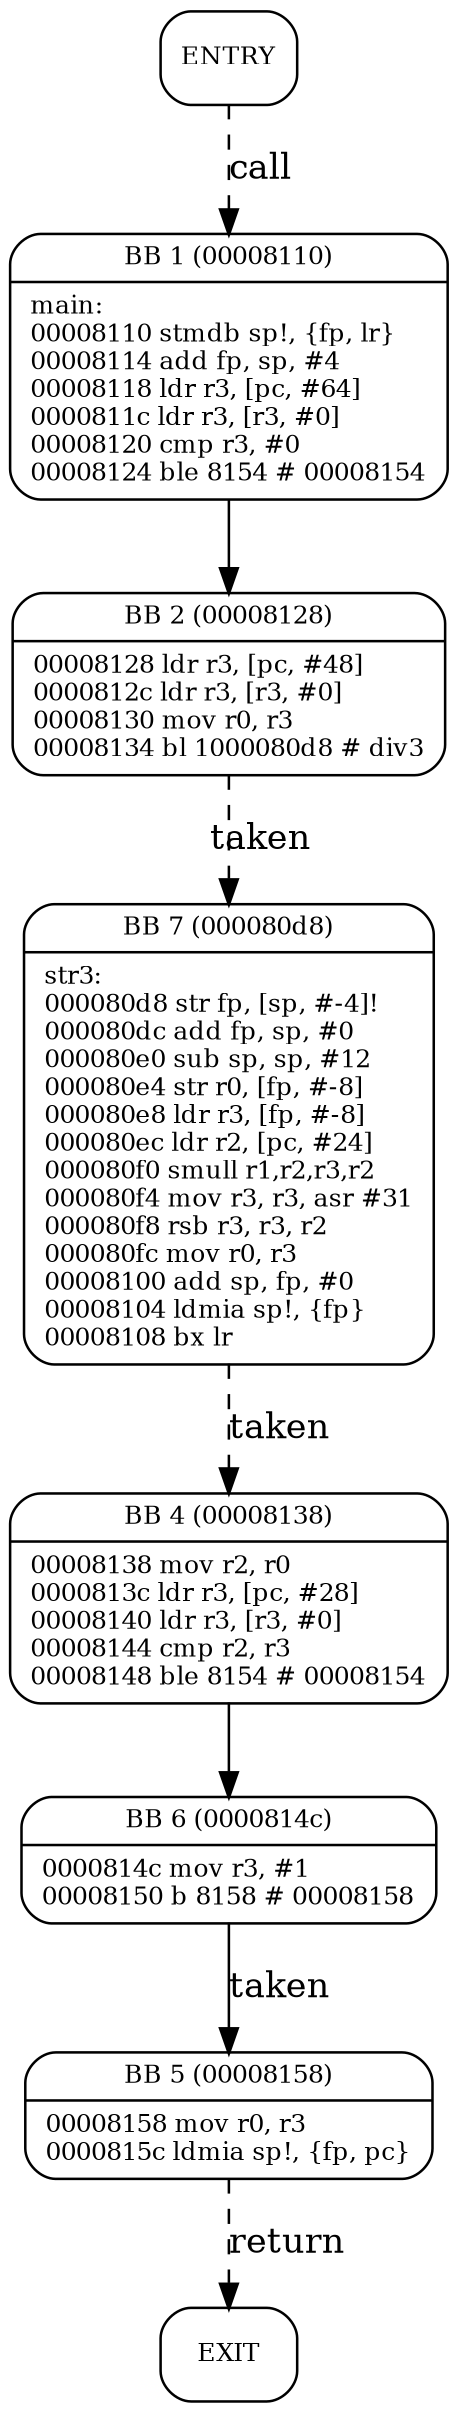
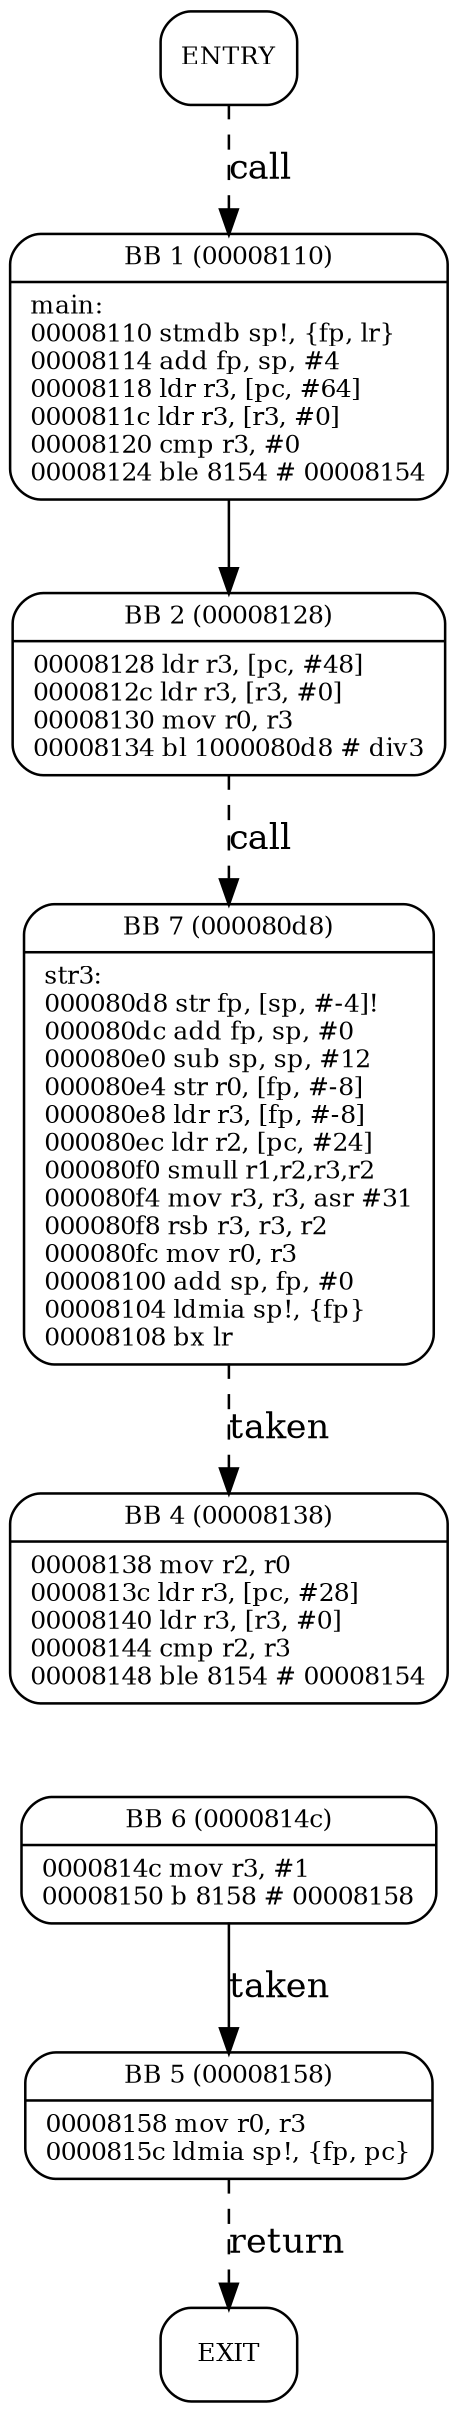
(261, 840) -> (261, 840)
(229, 1737) -> none
